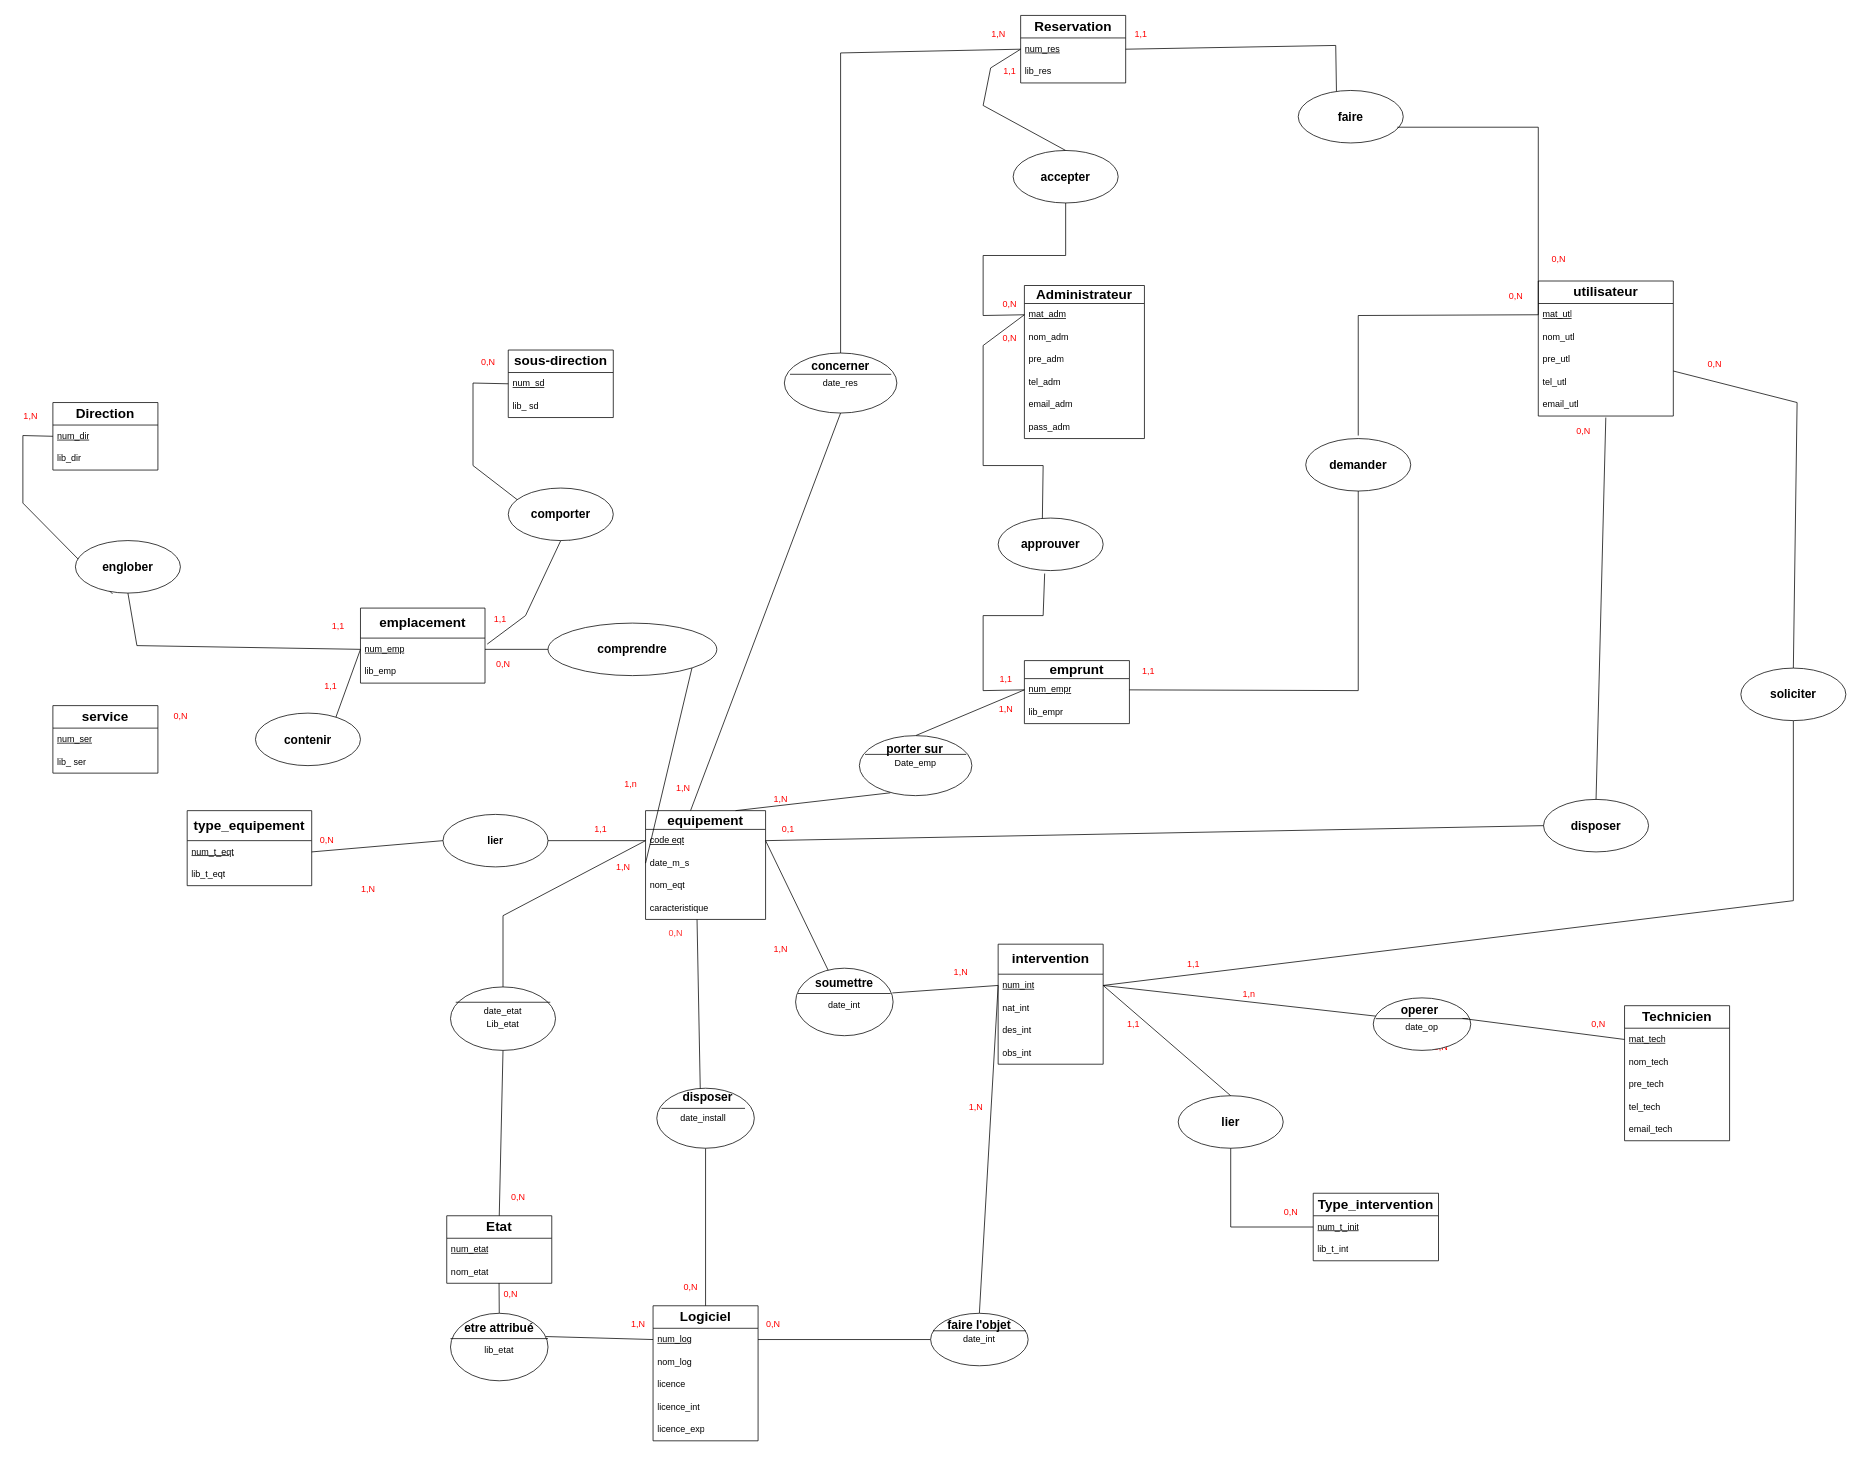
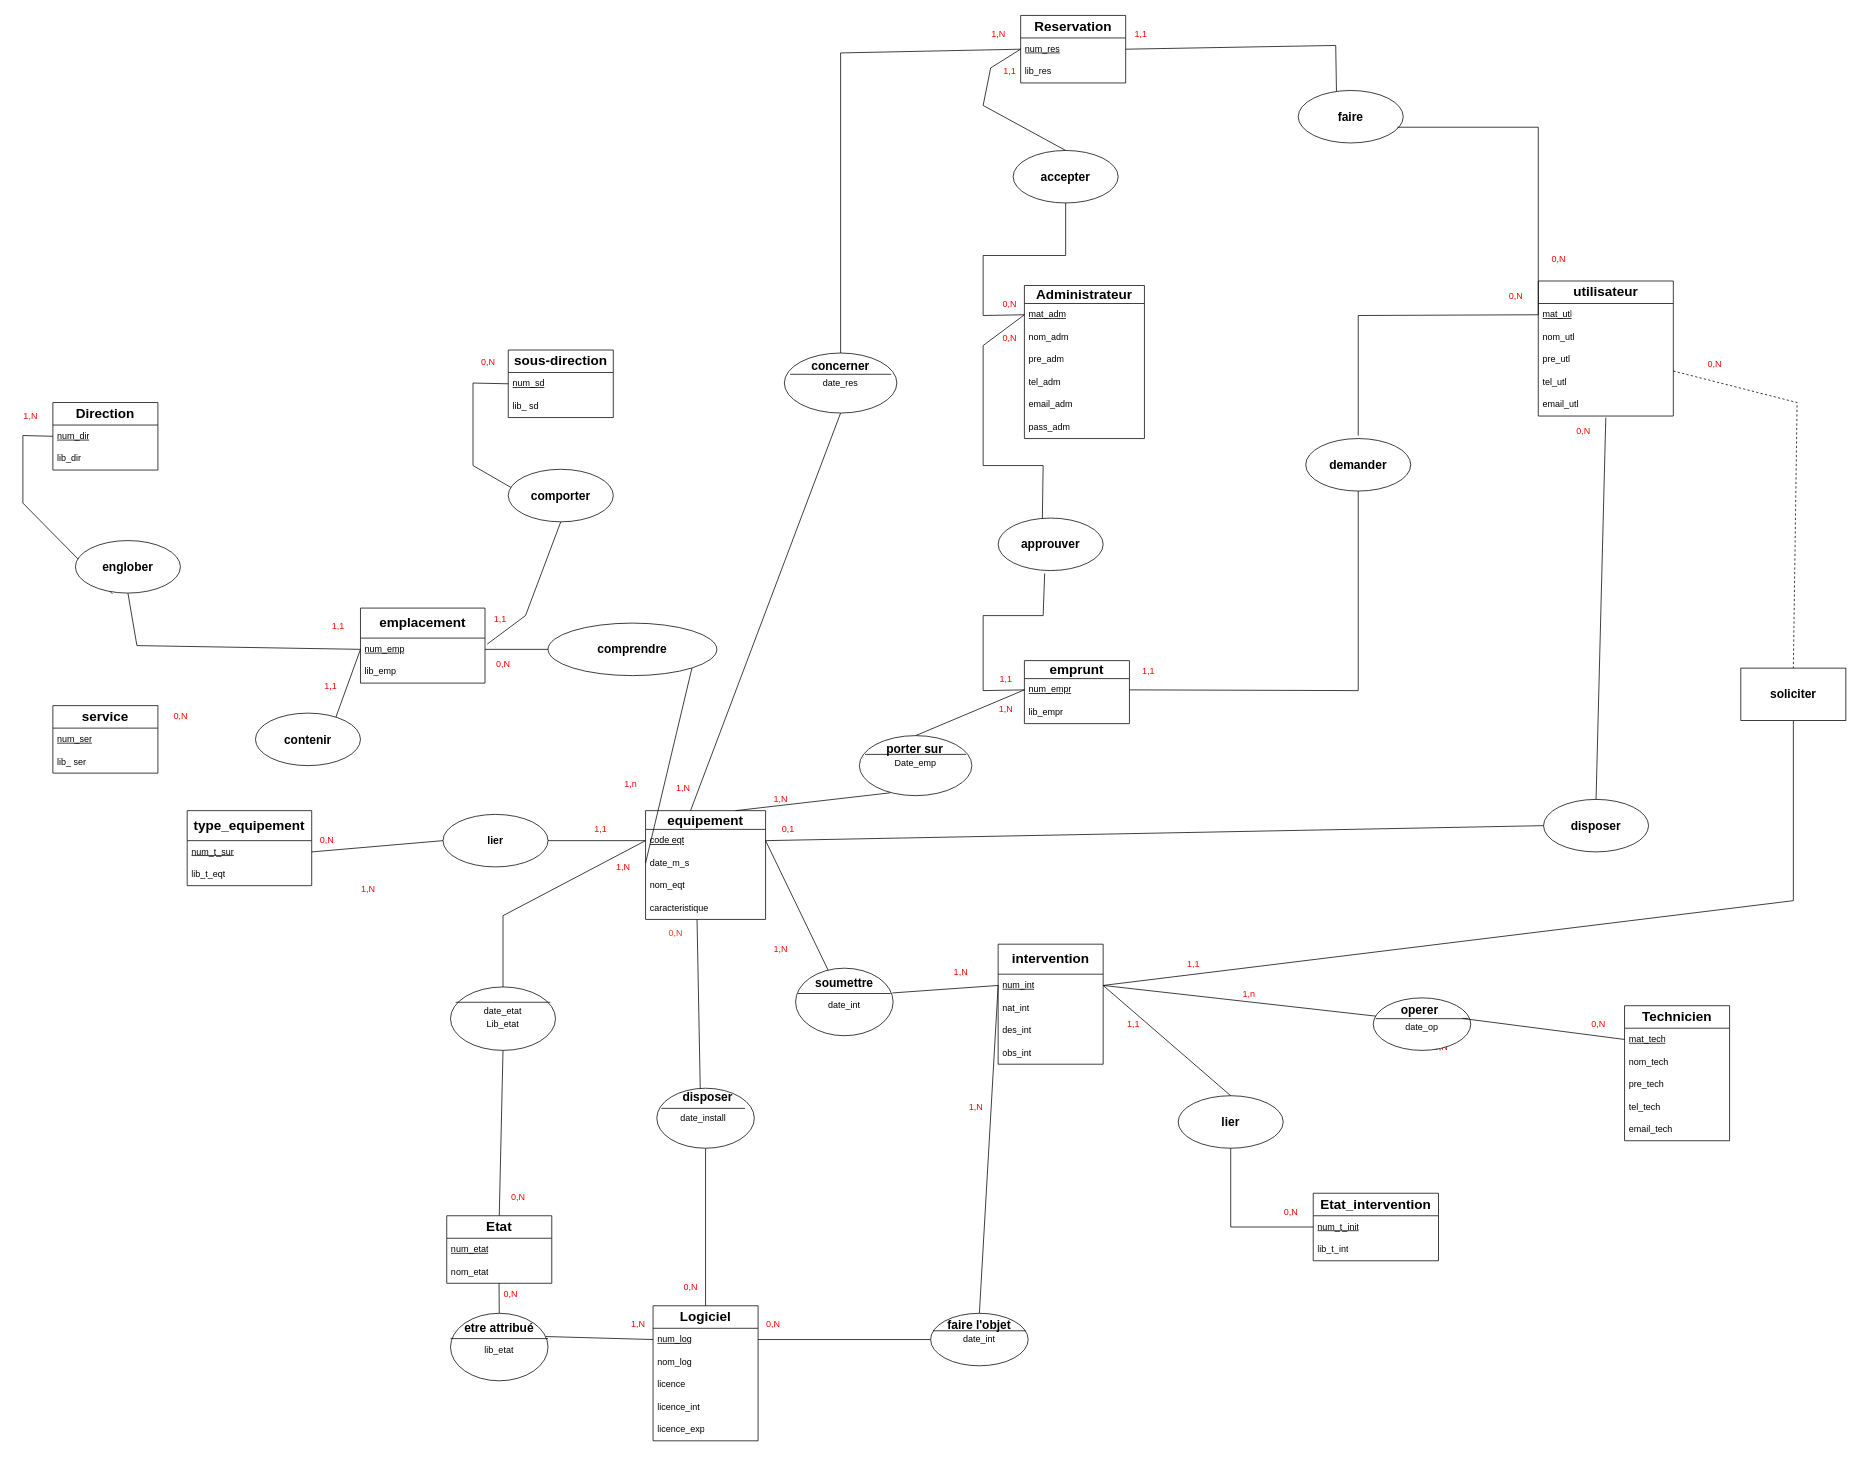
(1796, 472) -> (1796, 472)
(561, 514) -> (561, 495)
(1793, 694) -> (1793, 694)
(214, 852) -> (214, 852)
(1376, 1204) -> (1376, 1204)
